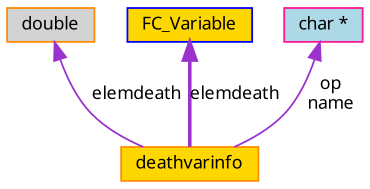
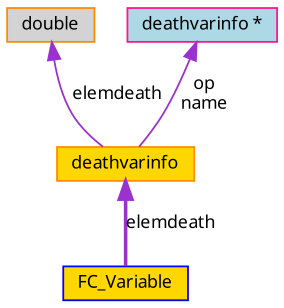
(323, 25) -> (202, 25)
(190, 103) -> (126, 233)
